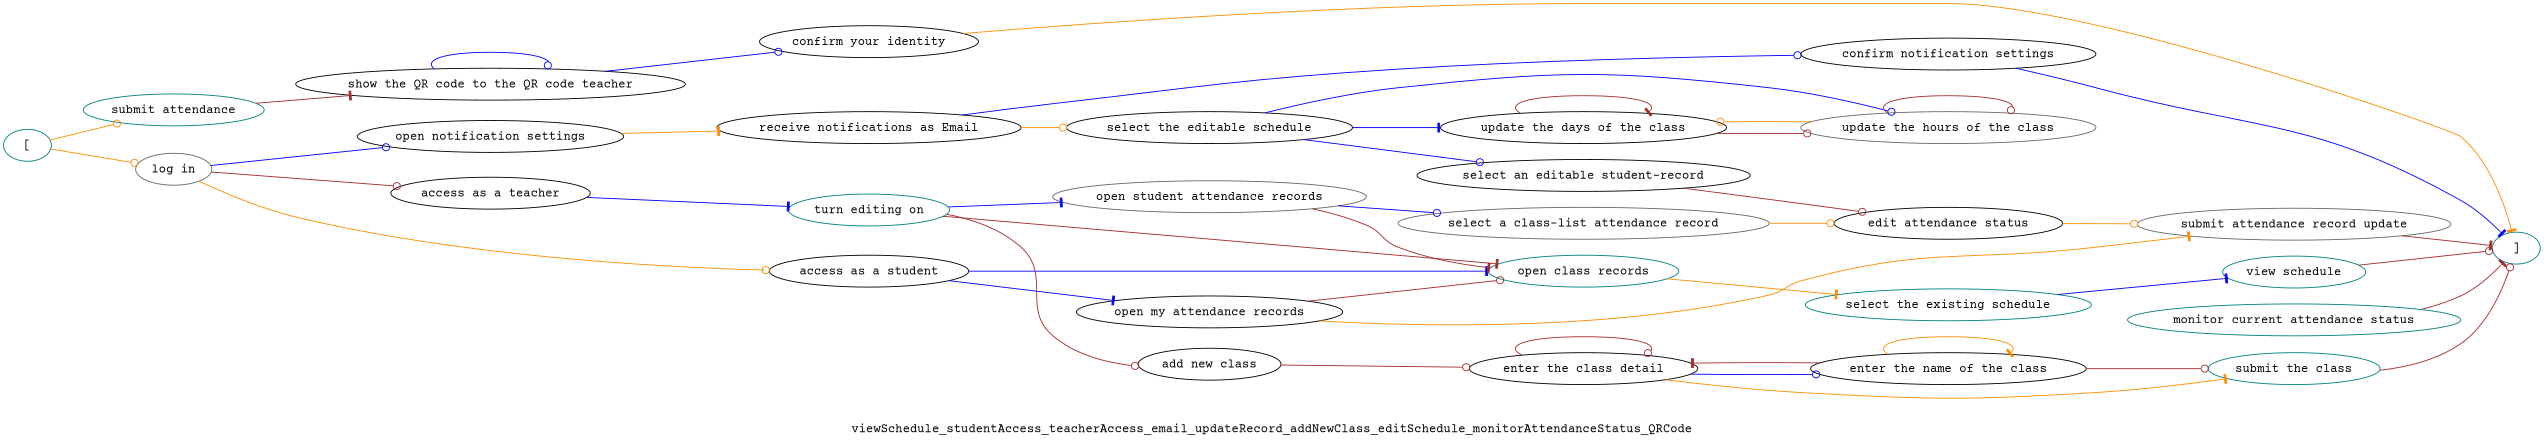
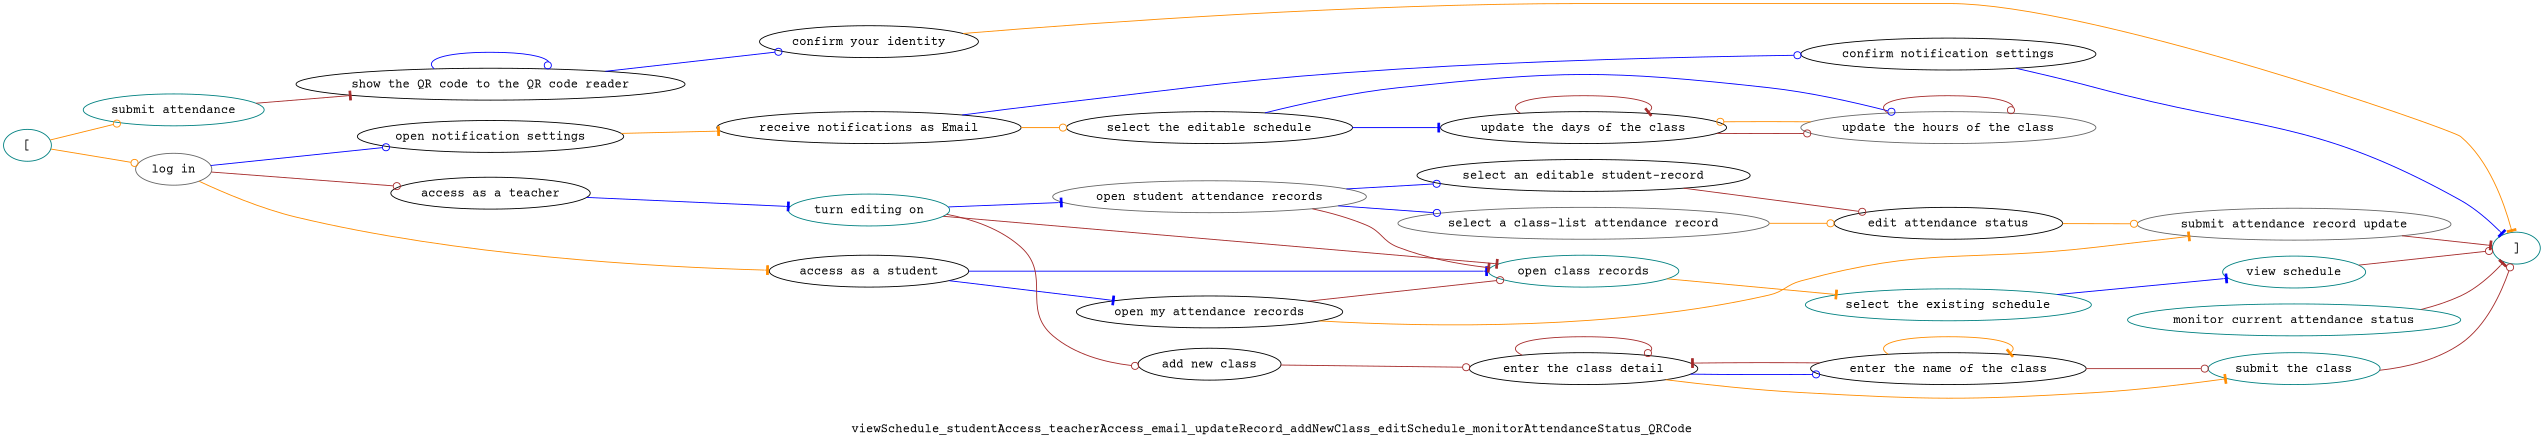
(491, 84) -> (491, 84)
(1390, 151) -> (1390, 186)
(478, 249) -> (478, 249)
